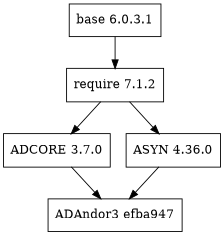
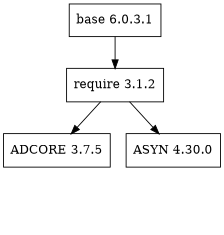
(115, 85) -> (115, 85)
(57, 150) -> (57, 150)
(173, 150) -> (173, 150)
(115, 215) -> none
